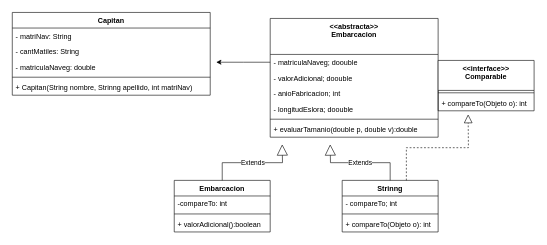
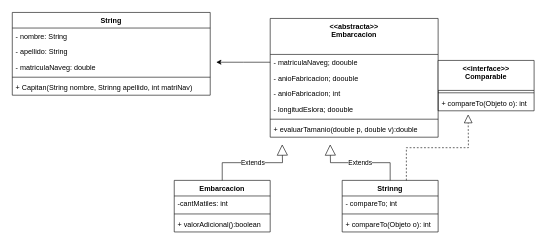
(111, 20) -> (111, 20)
(47, 36) -> (44, 36)
(52, 52) -> (45, 52)
(317, 78) -> (319, 78)
(205, 204) -> (207, 204)
